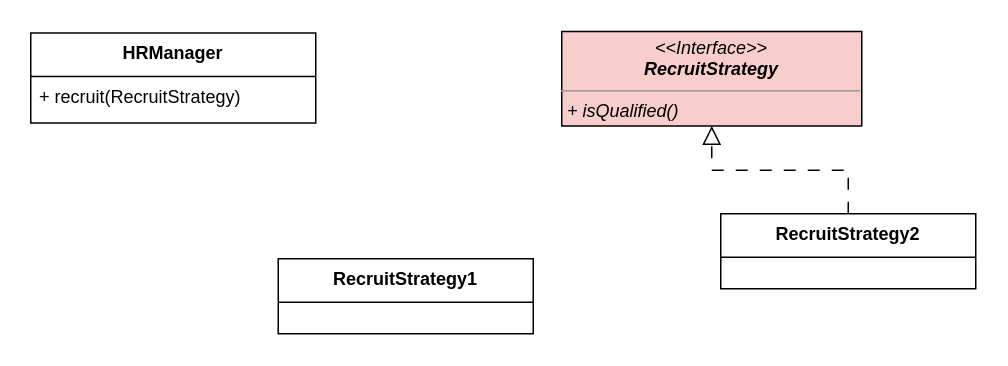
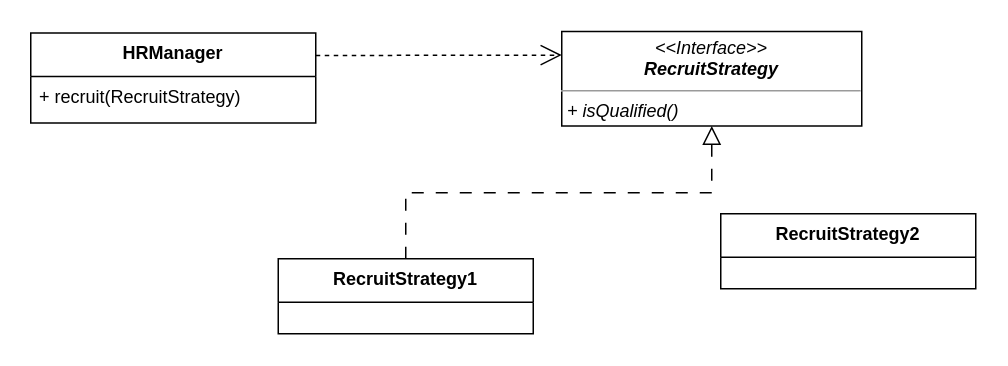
none -> (437, 55)
(712, 79) -> (712, 79)
(848, 184) -> none
none -> (706, 193)
